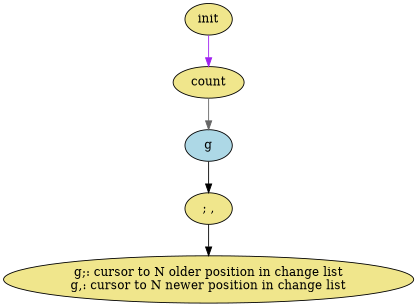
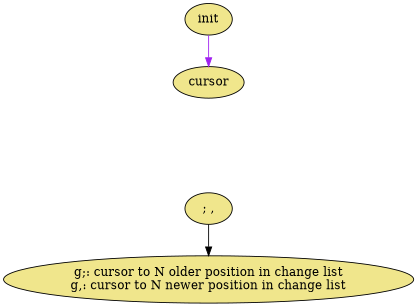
(209, 82) -> (209, 82)
(209, 145) -> none
